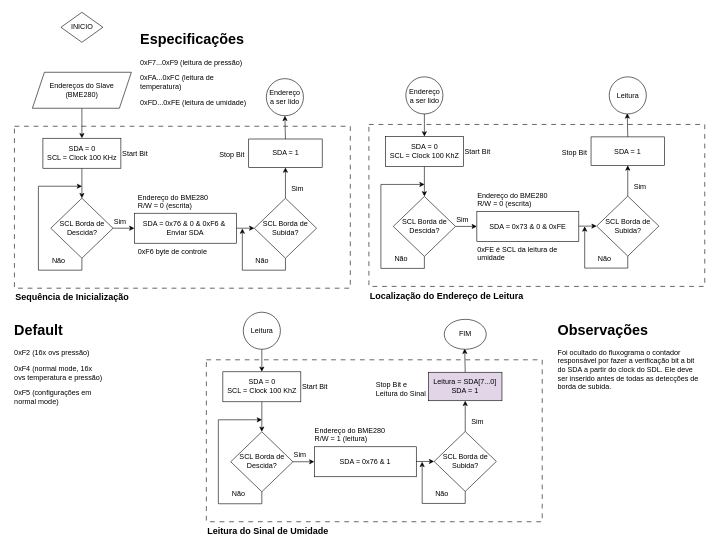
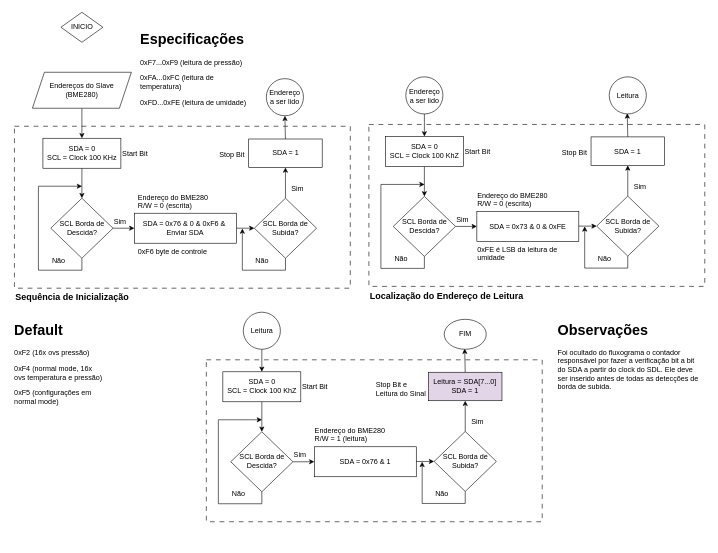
(519, 254) -> (519, 254)
(296, 531) -> none
